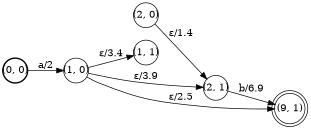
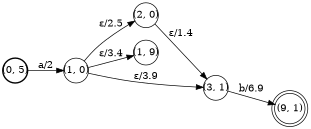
(146, 53) -> (146, 53)
(15, 71) -> (15, 71)
(216, 88) -> (216, 88)
(175, 103) -> (105, 41)
